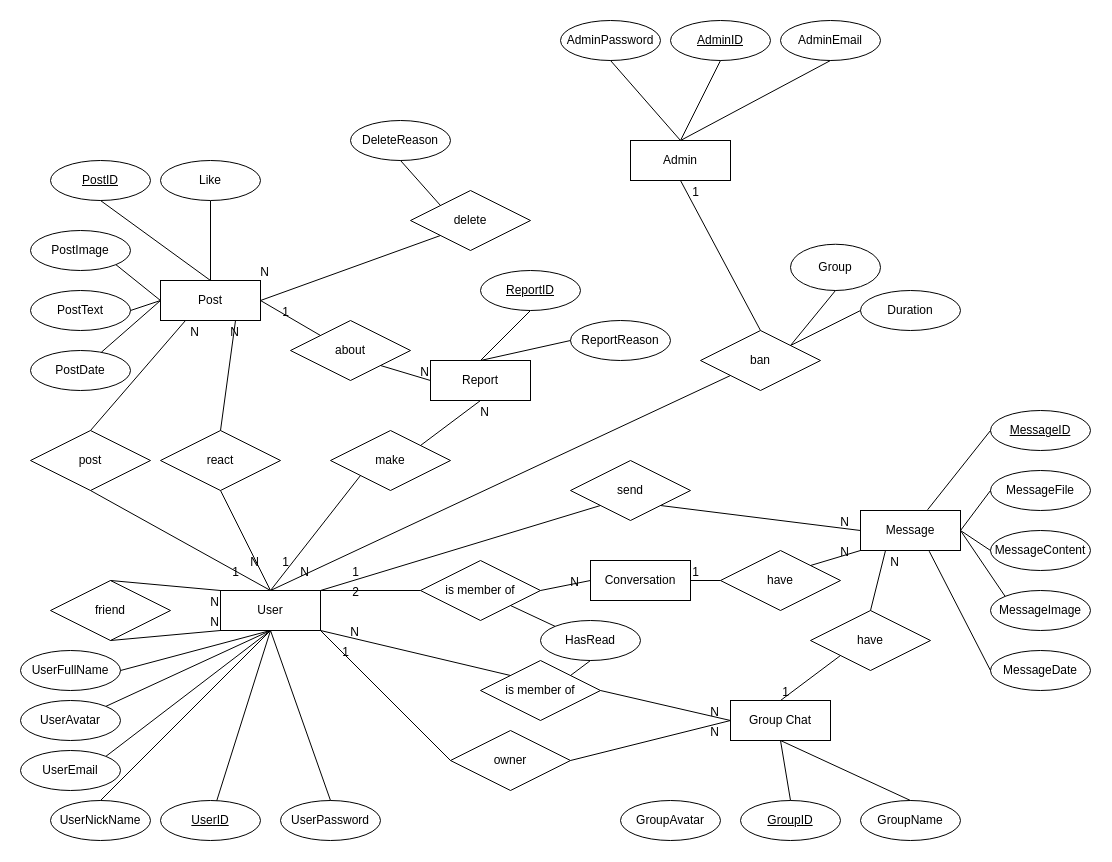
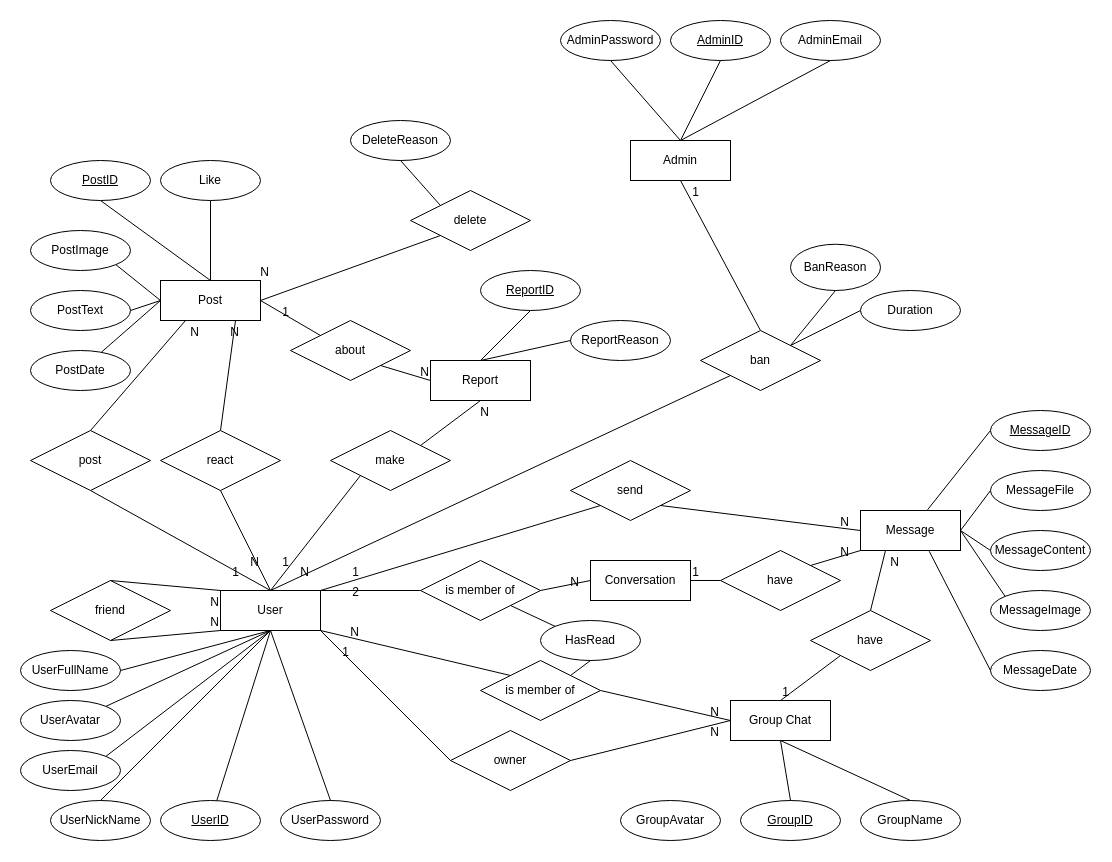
(836, 268) -> (836, 268)
